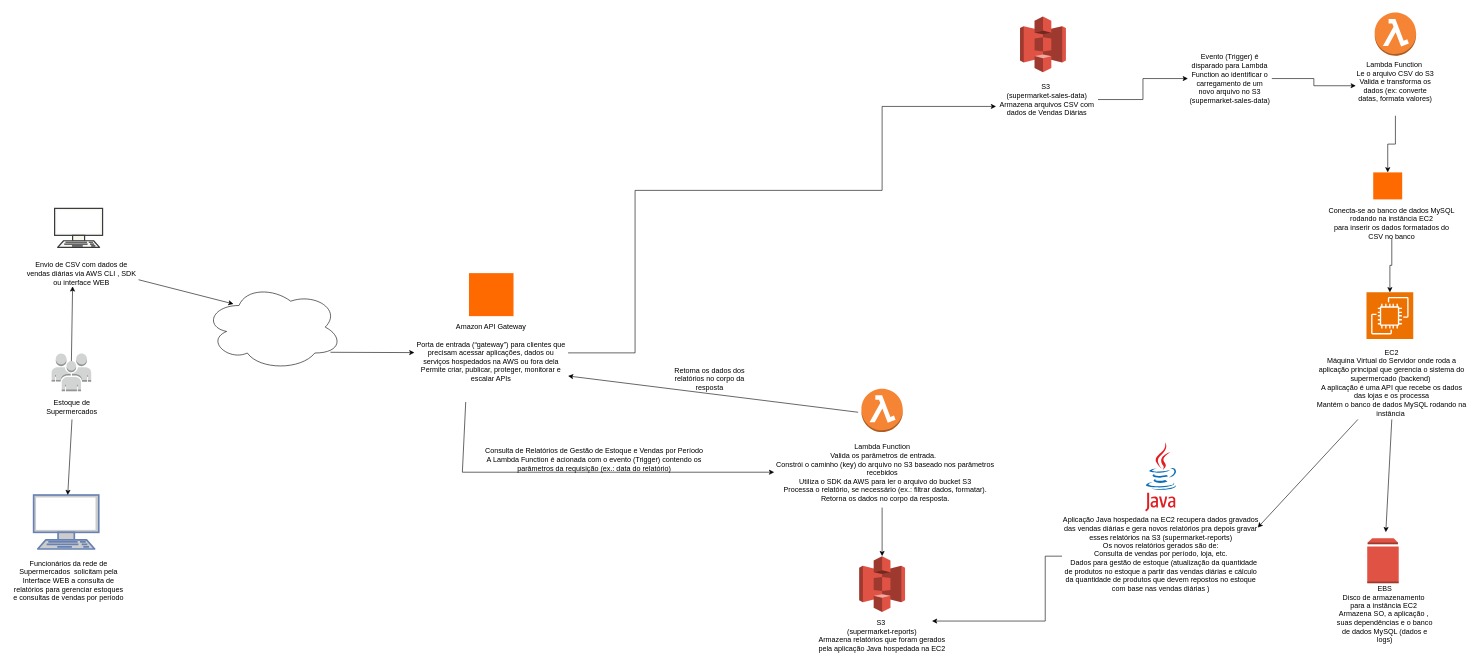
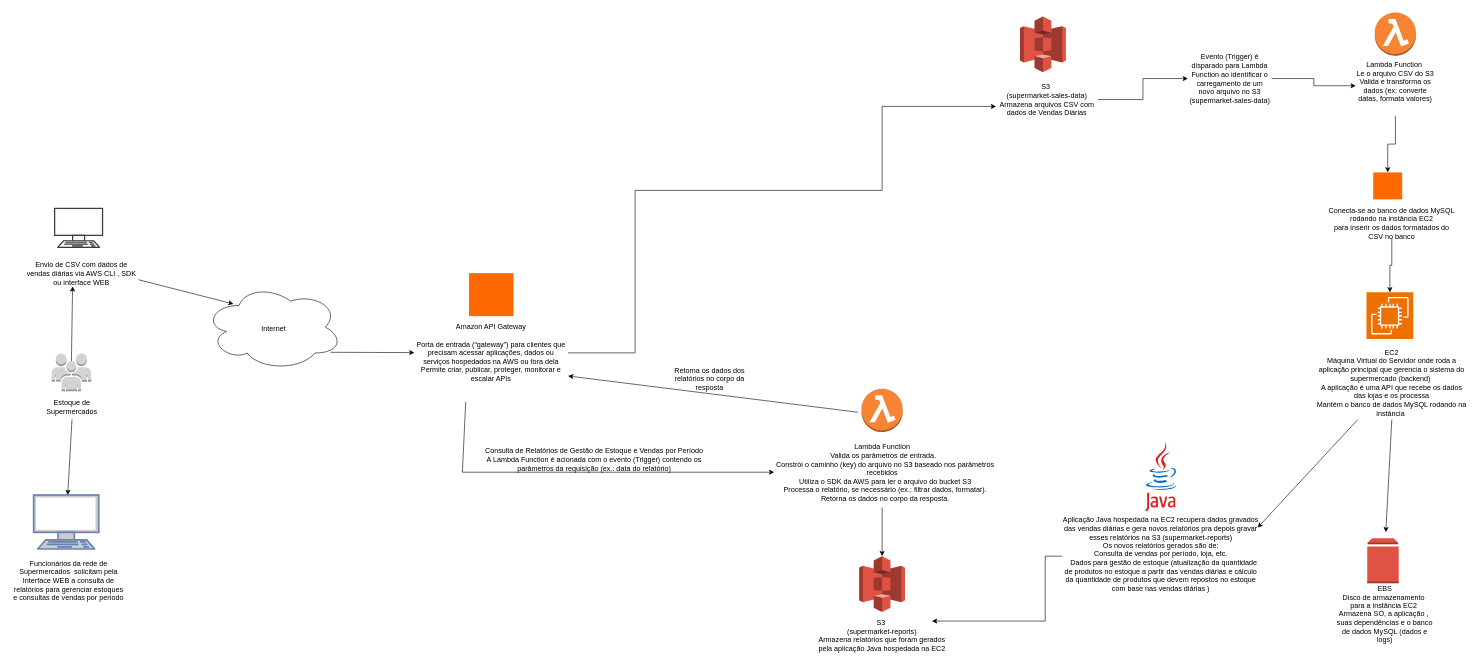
none -> (273, 329)
